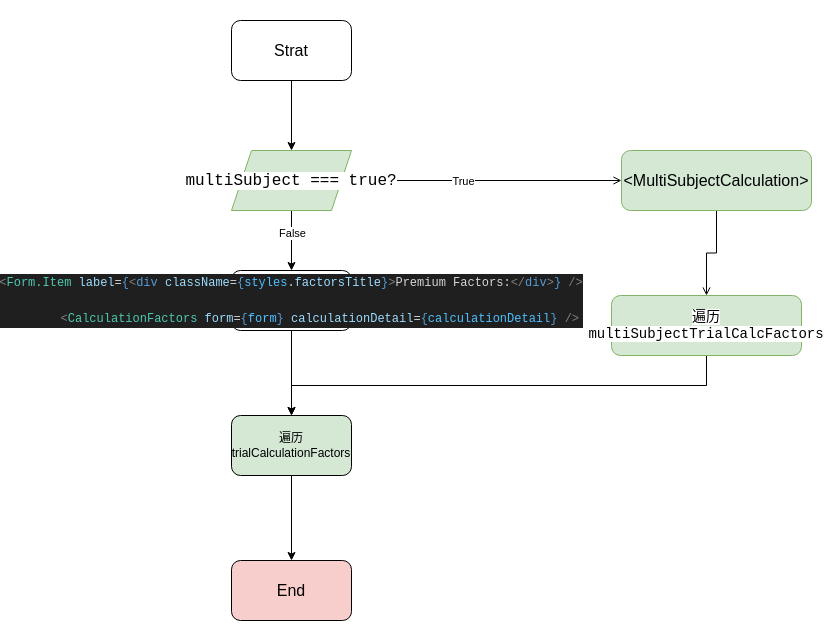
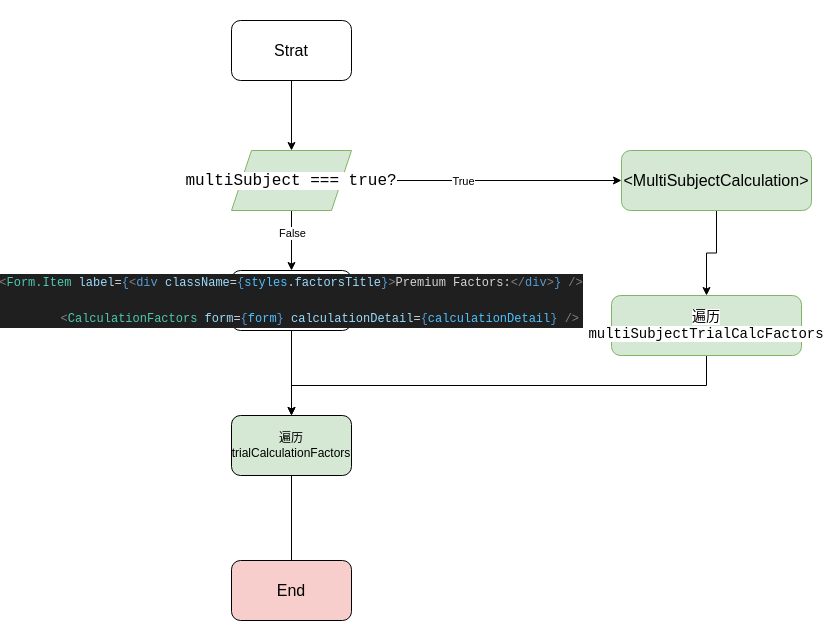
(615, 181) -> (613, 181)
(707, 289) -> (707, 287)
(292, 552) -> (292, 554)
